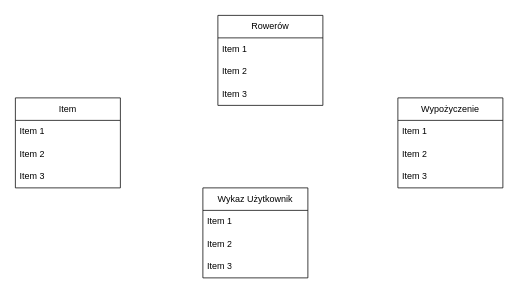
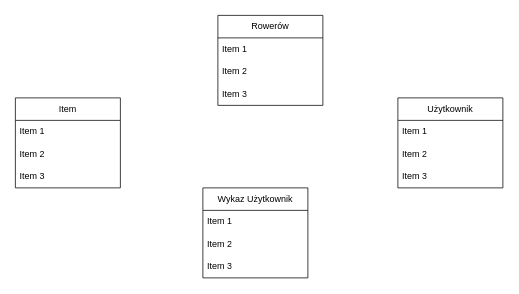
(450, 109) -> (450, 109)
